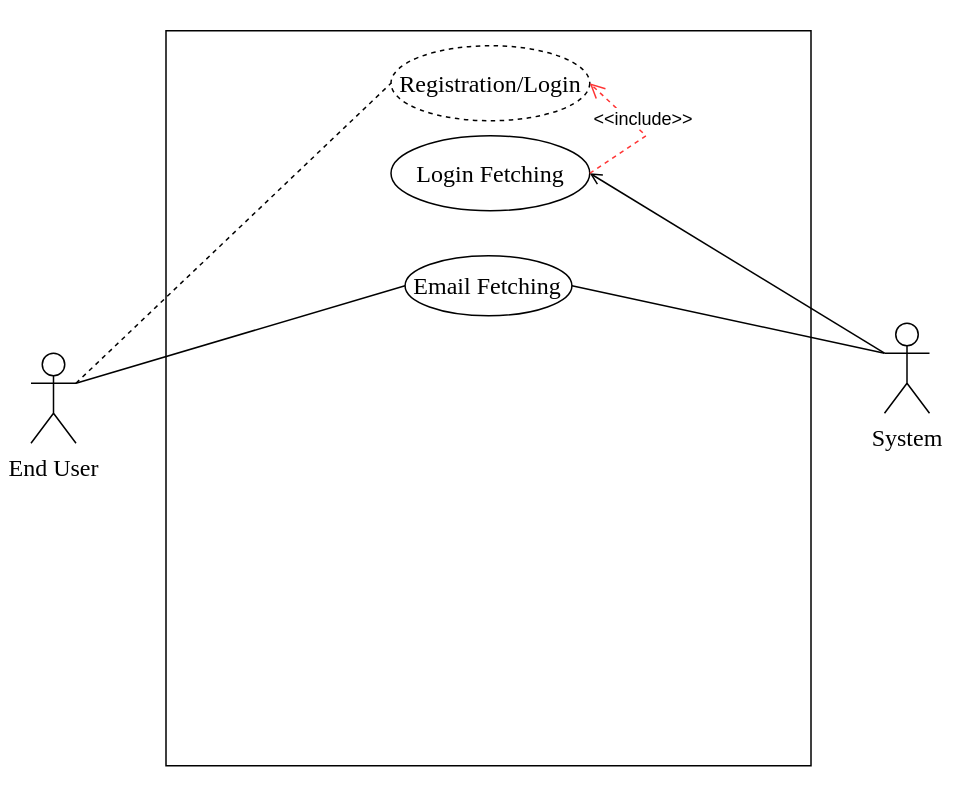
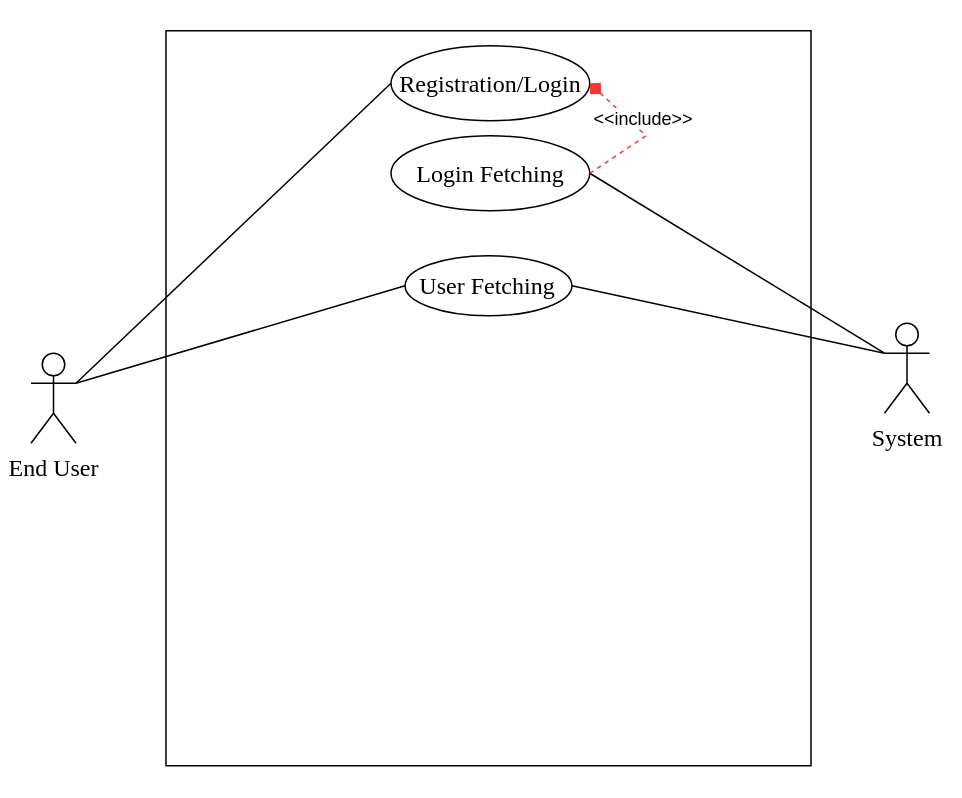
(490, 83) -> (490, 83)
(597, 90) -> (601, 94)
(596, 177) -> (595, 176)
(235, 232) -> (235, 232)
(488, 286) -> (488, 286)
